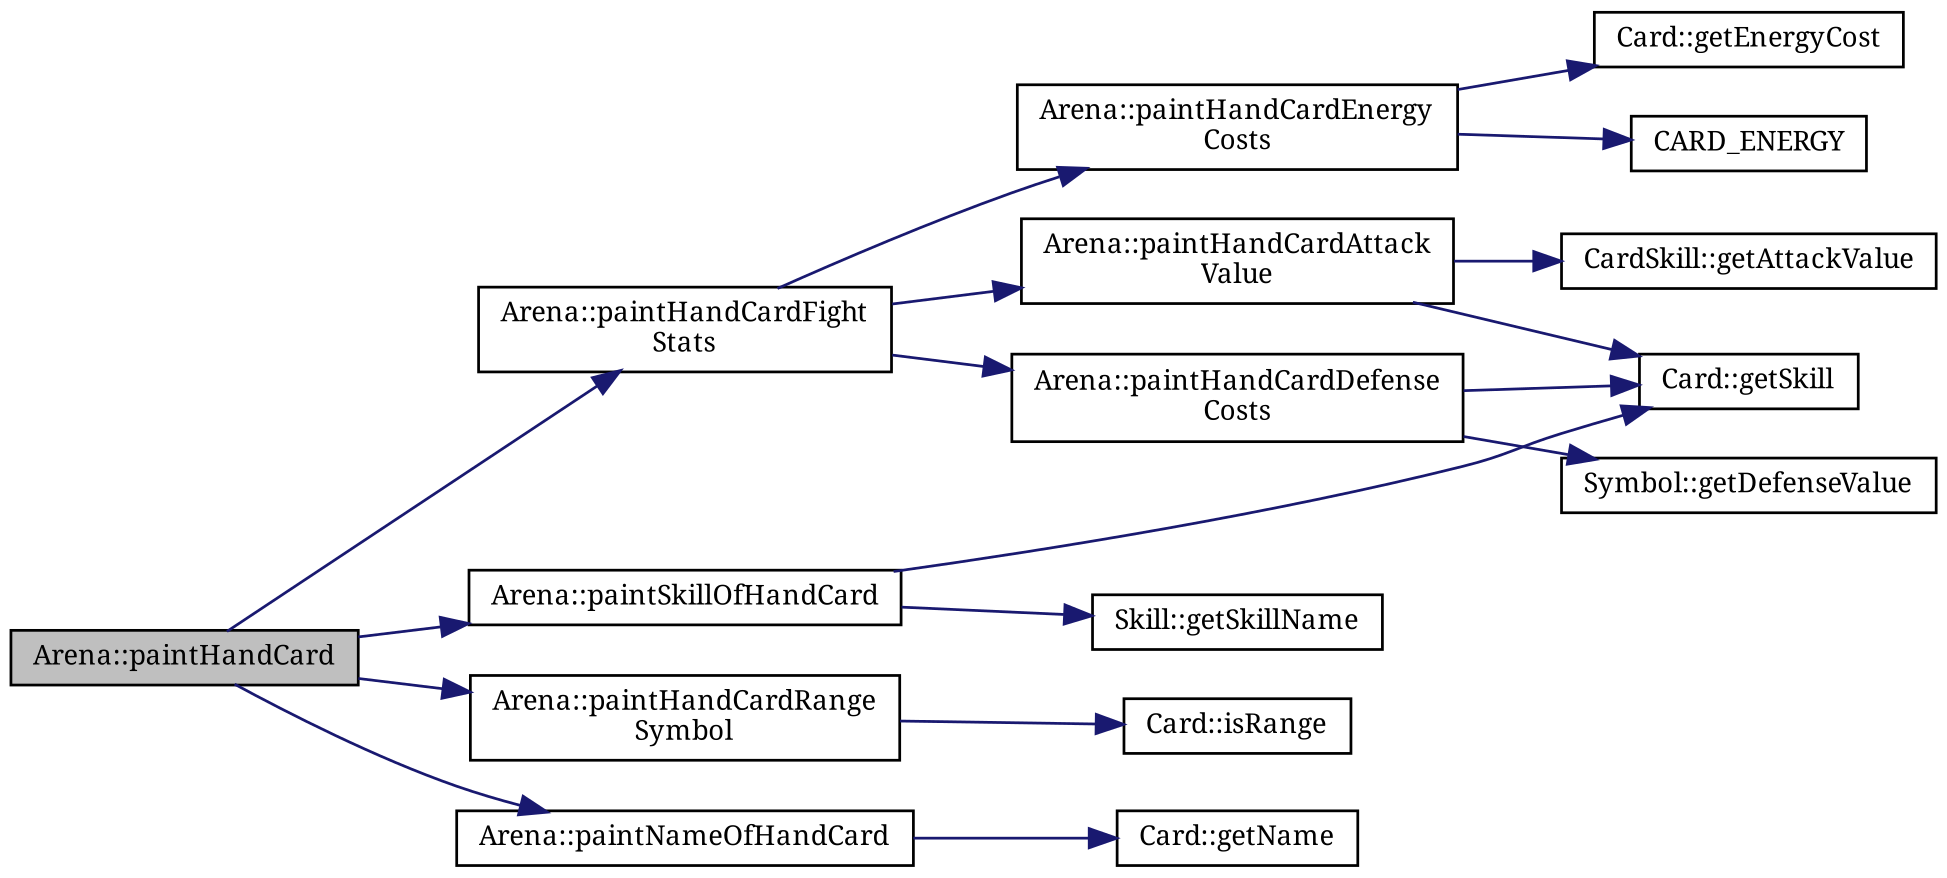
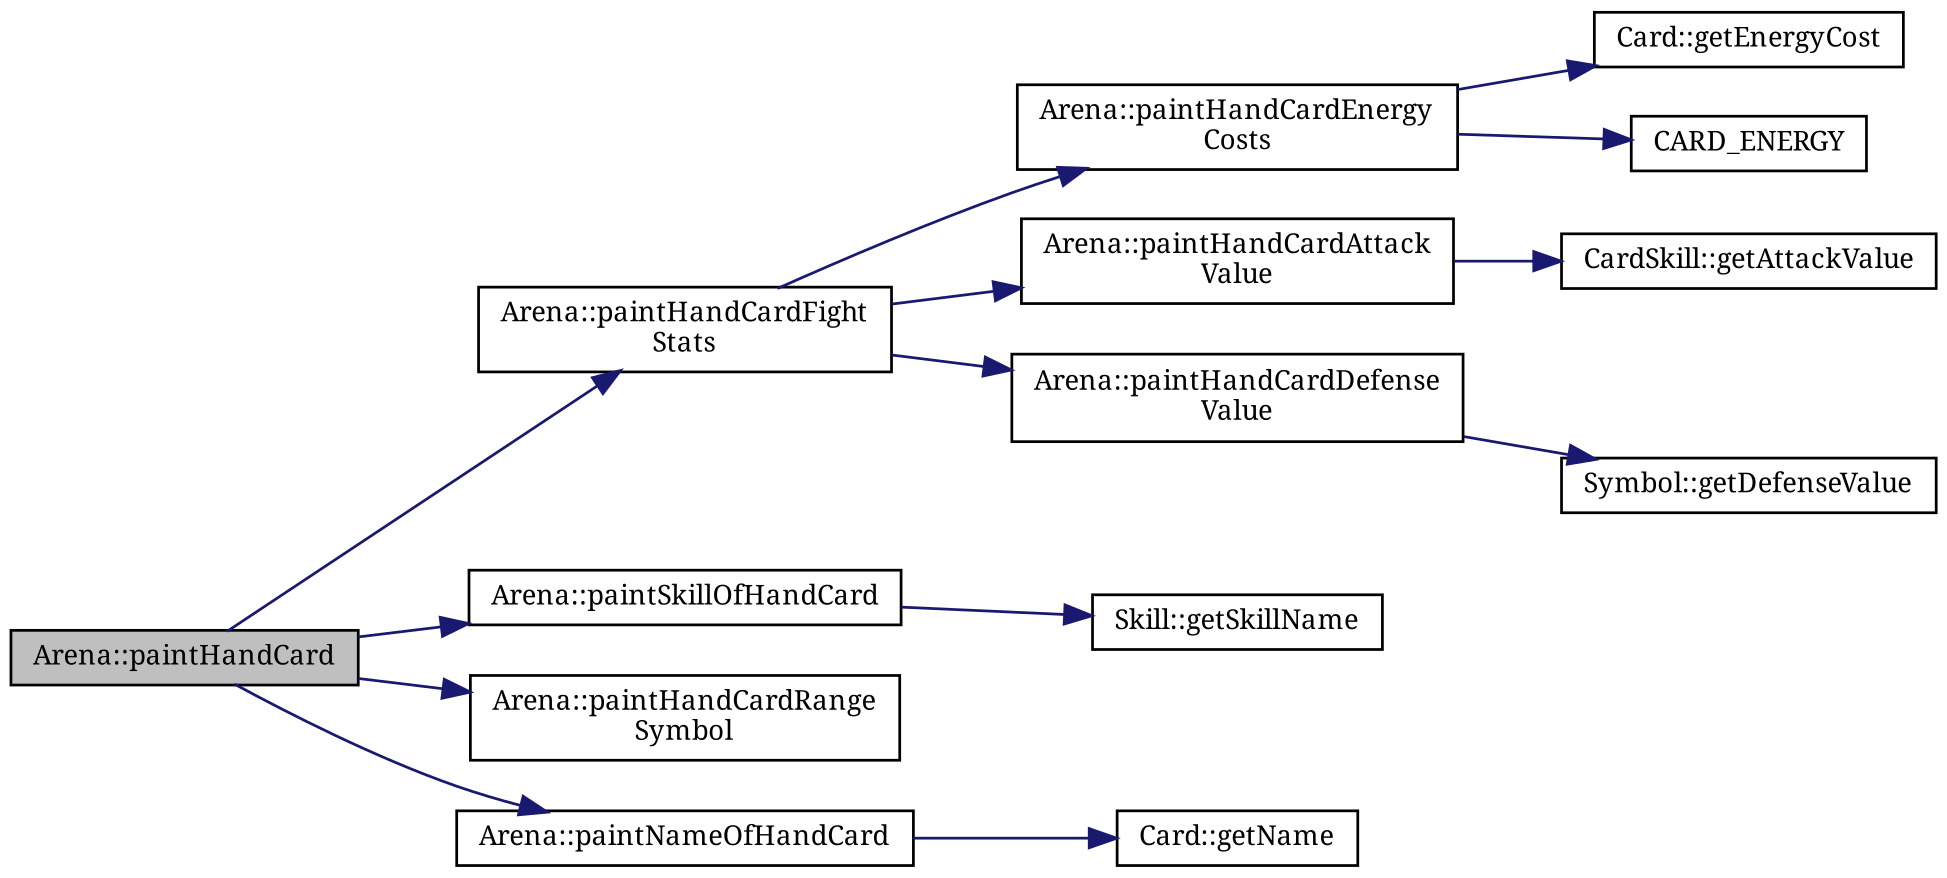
(1749, 381) -> none
(1237, 398) -> (1237, 398)
(1237, 726) -> none
